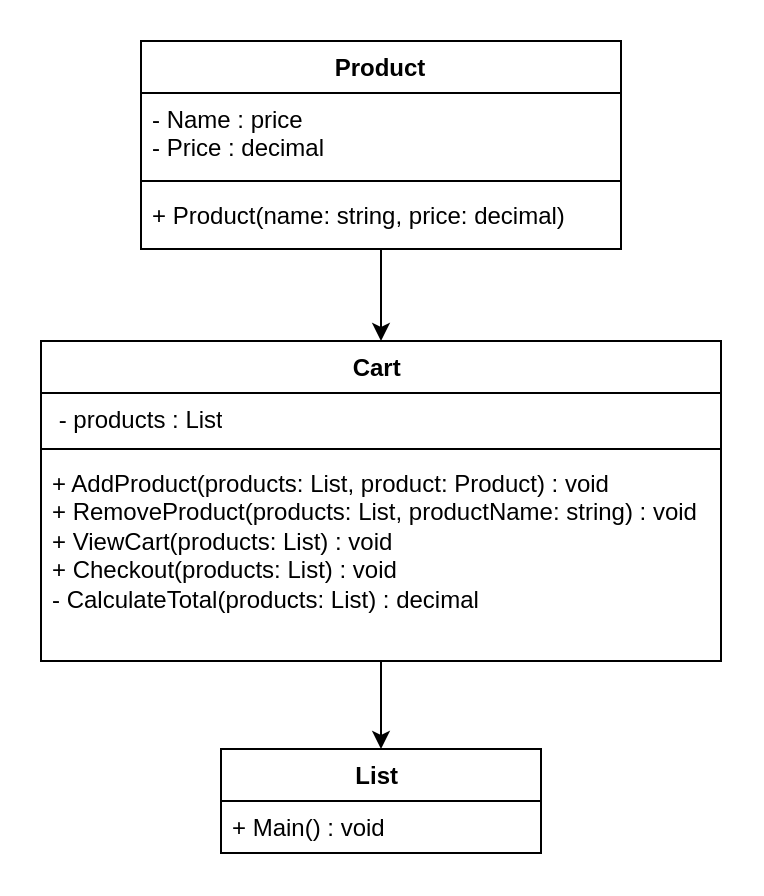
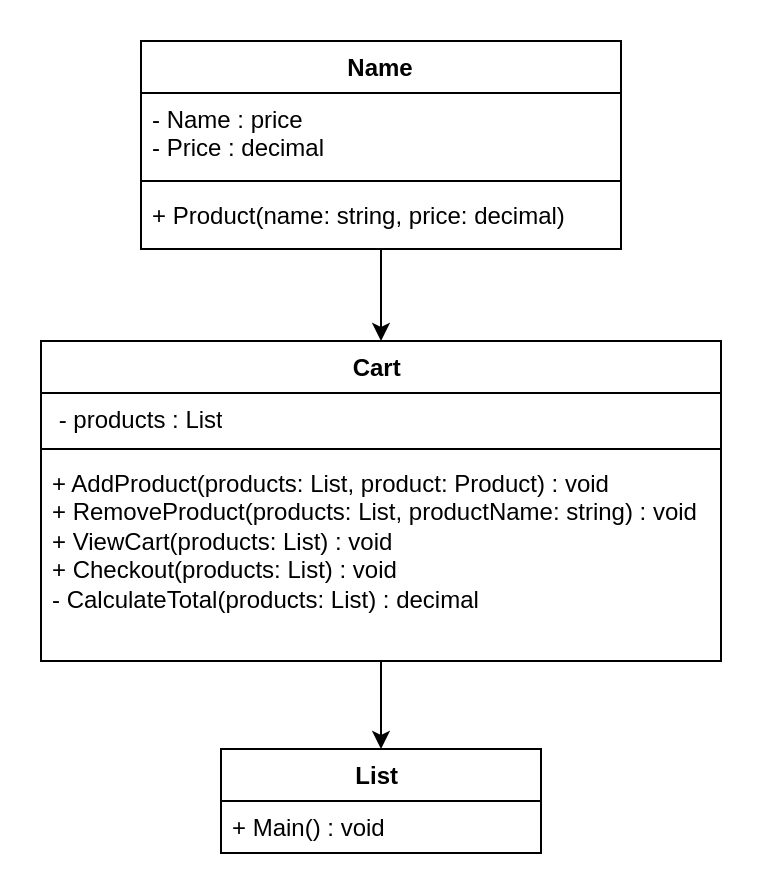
(381, 69) -> (381, 69)
